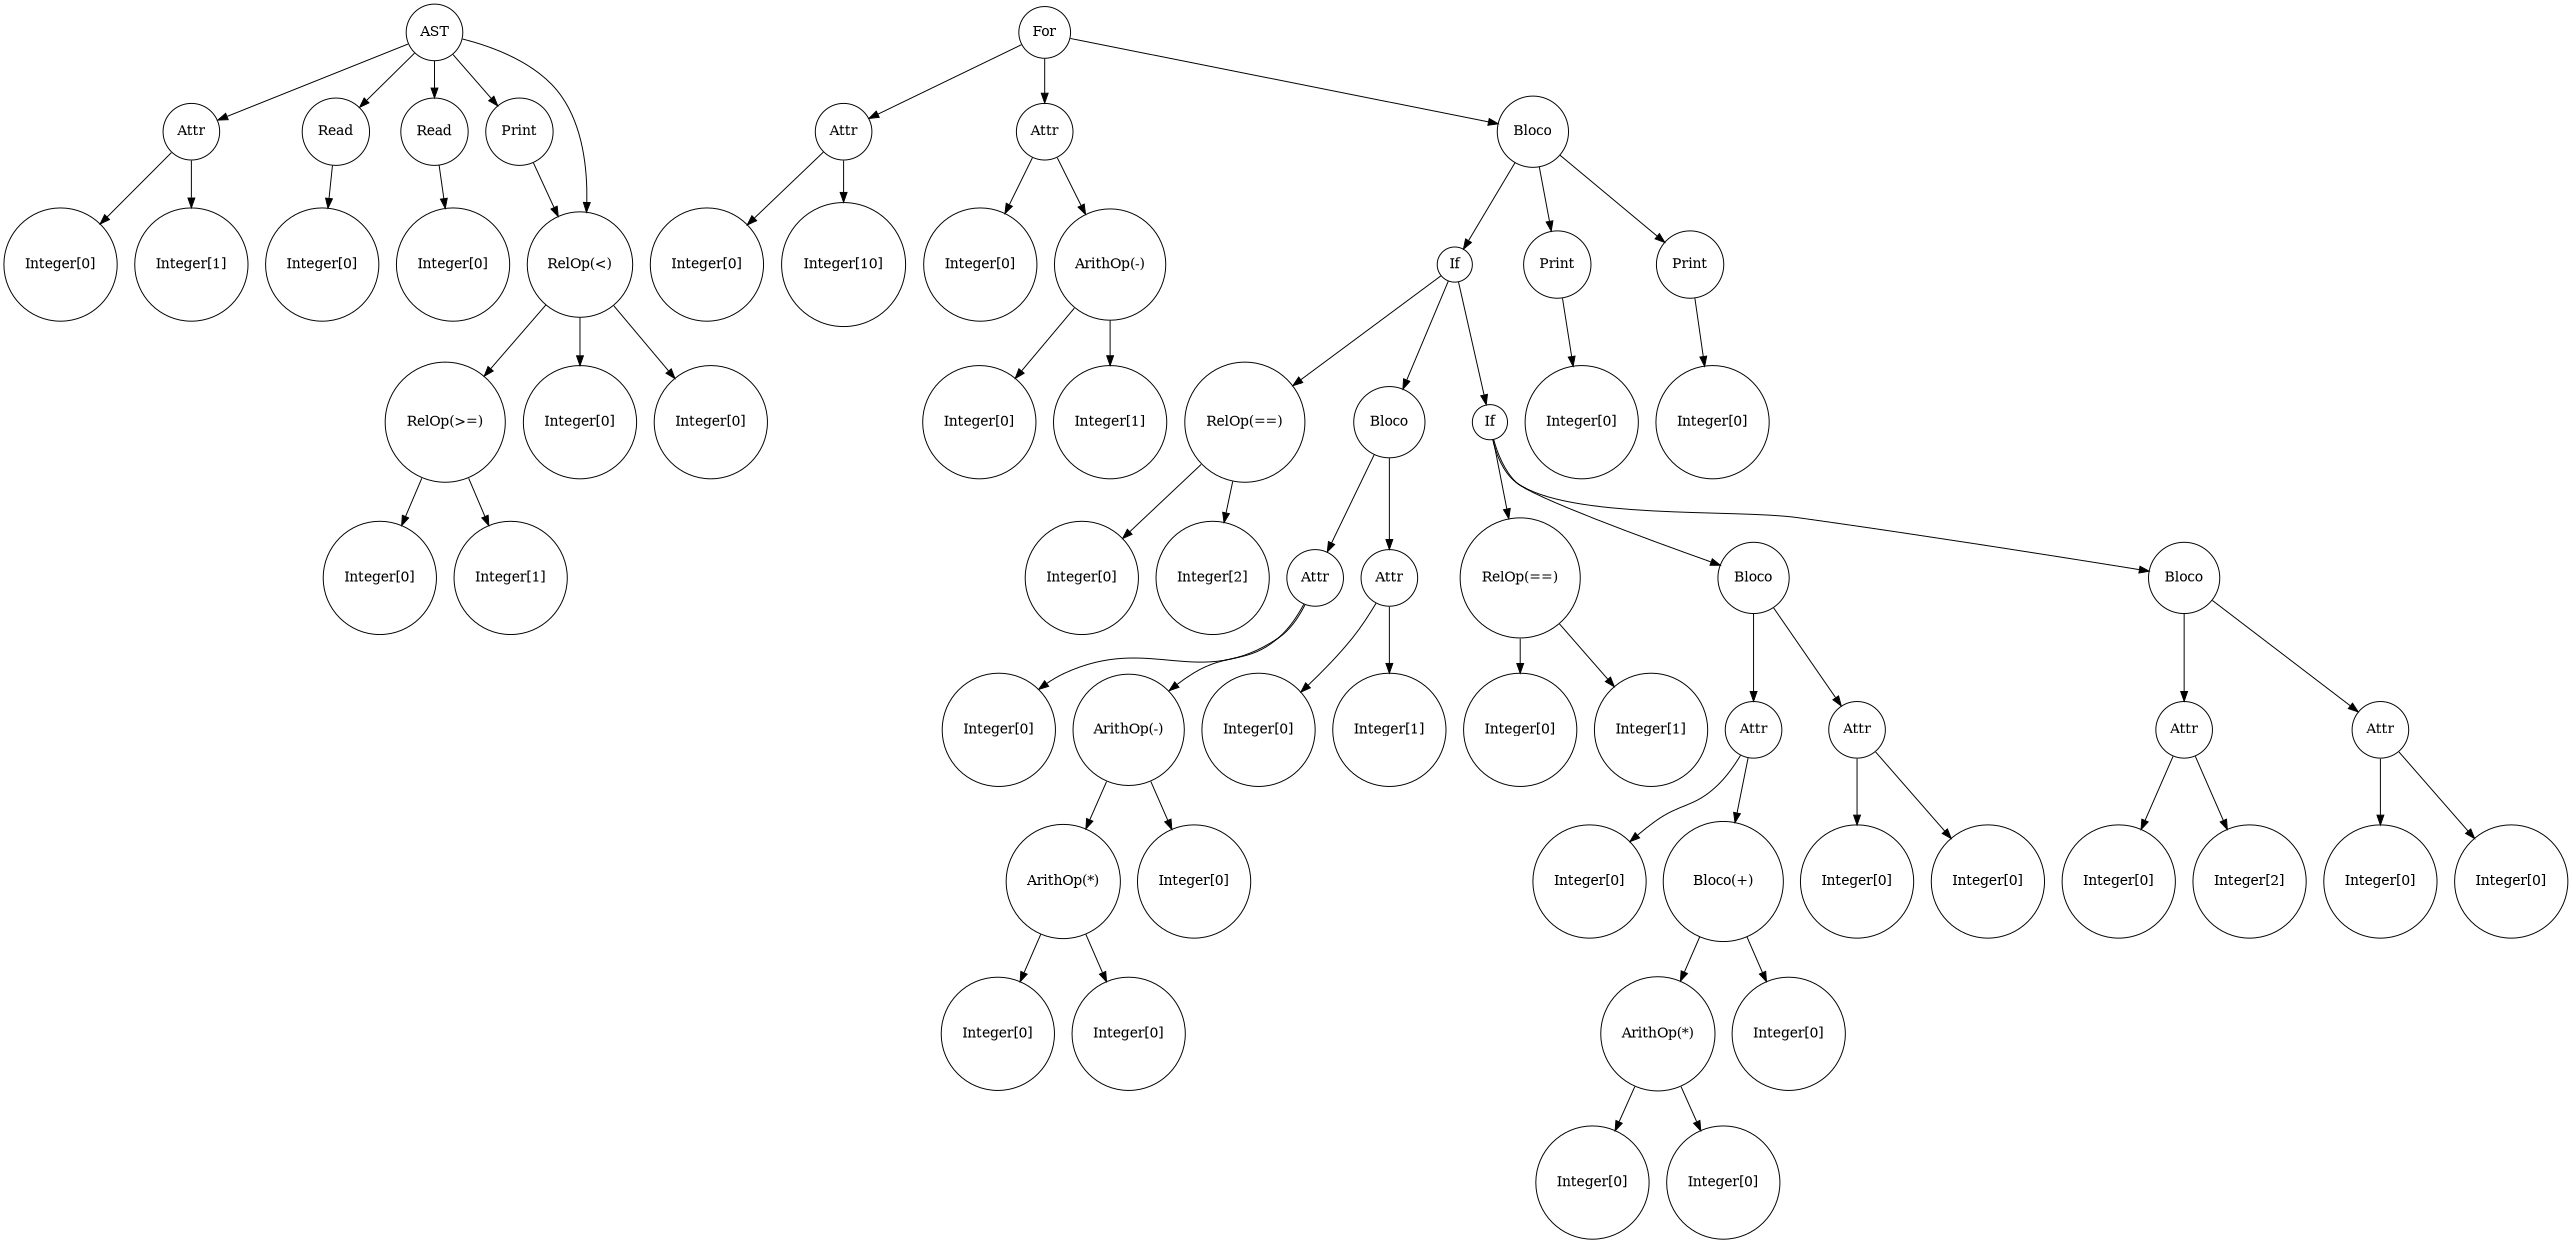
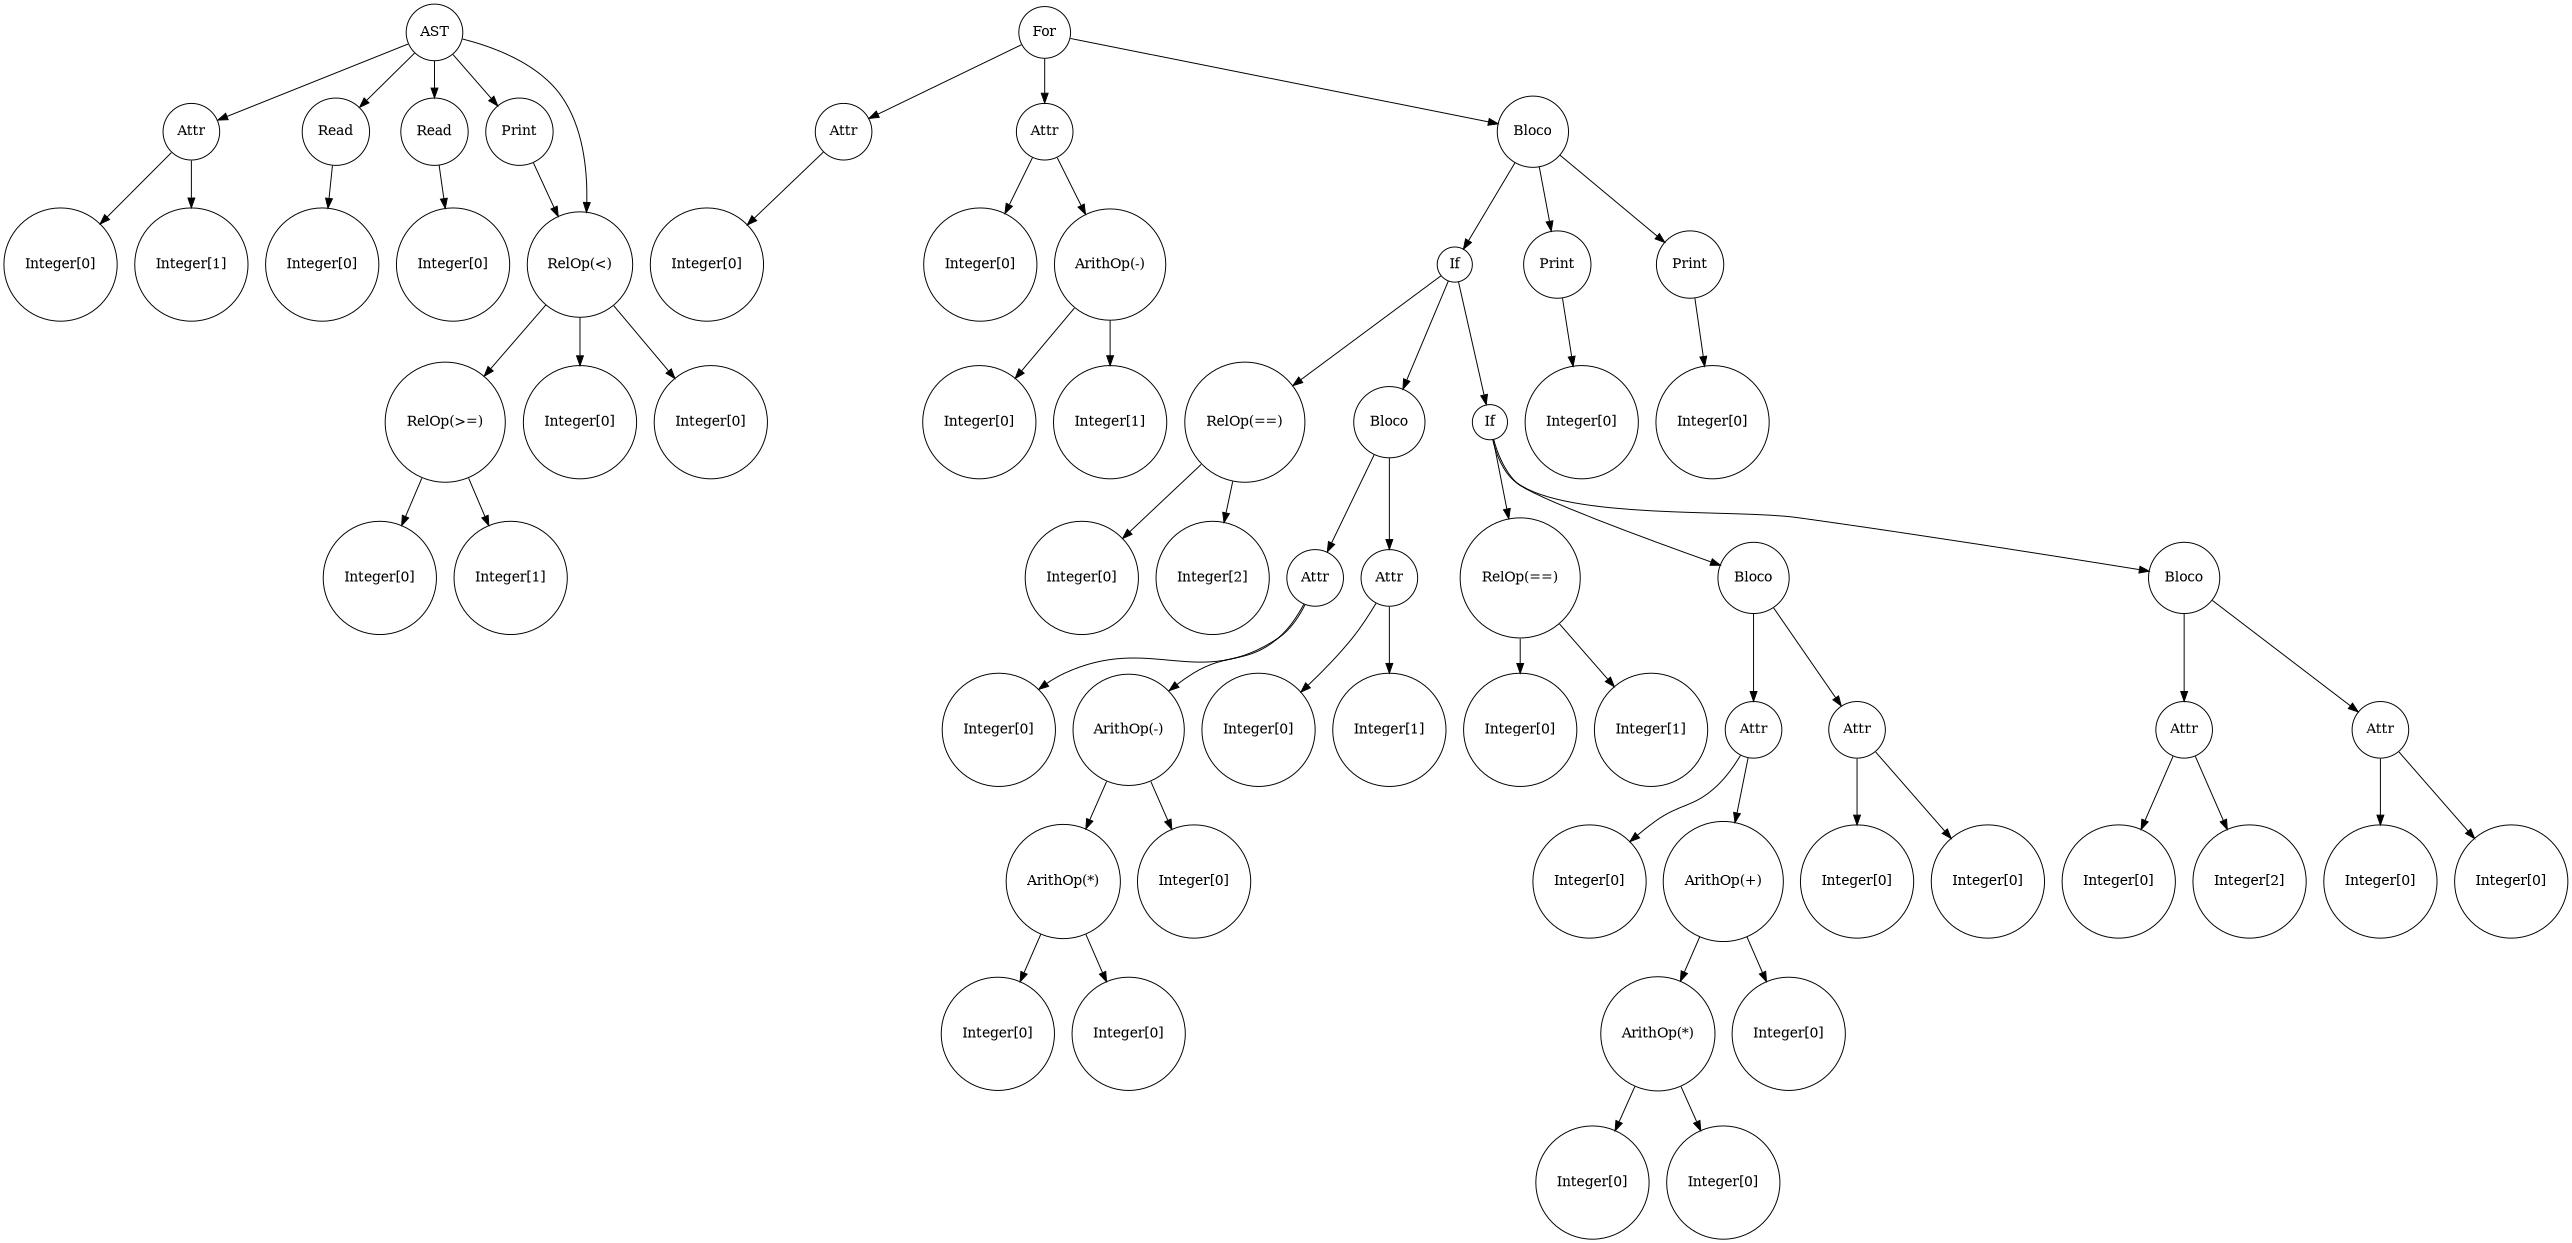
(844, 265) -> none
(1723, 882) -> (1723, 882)
